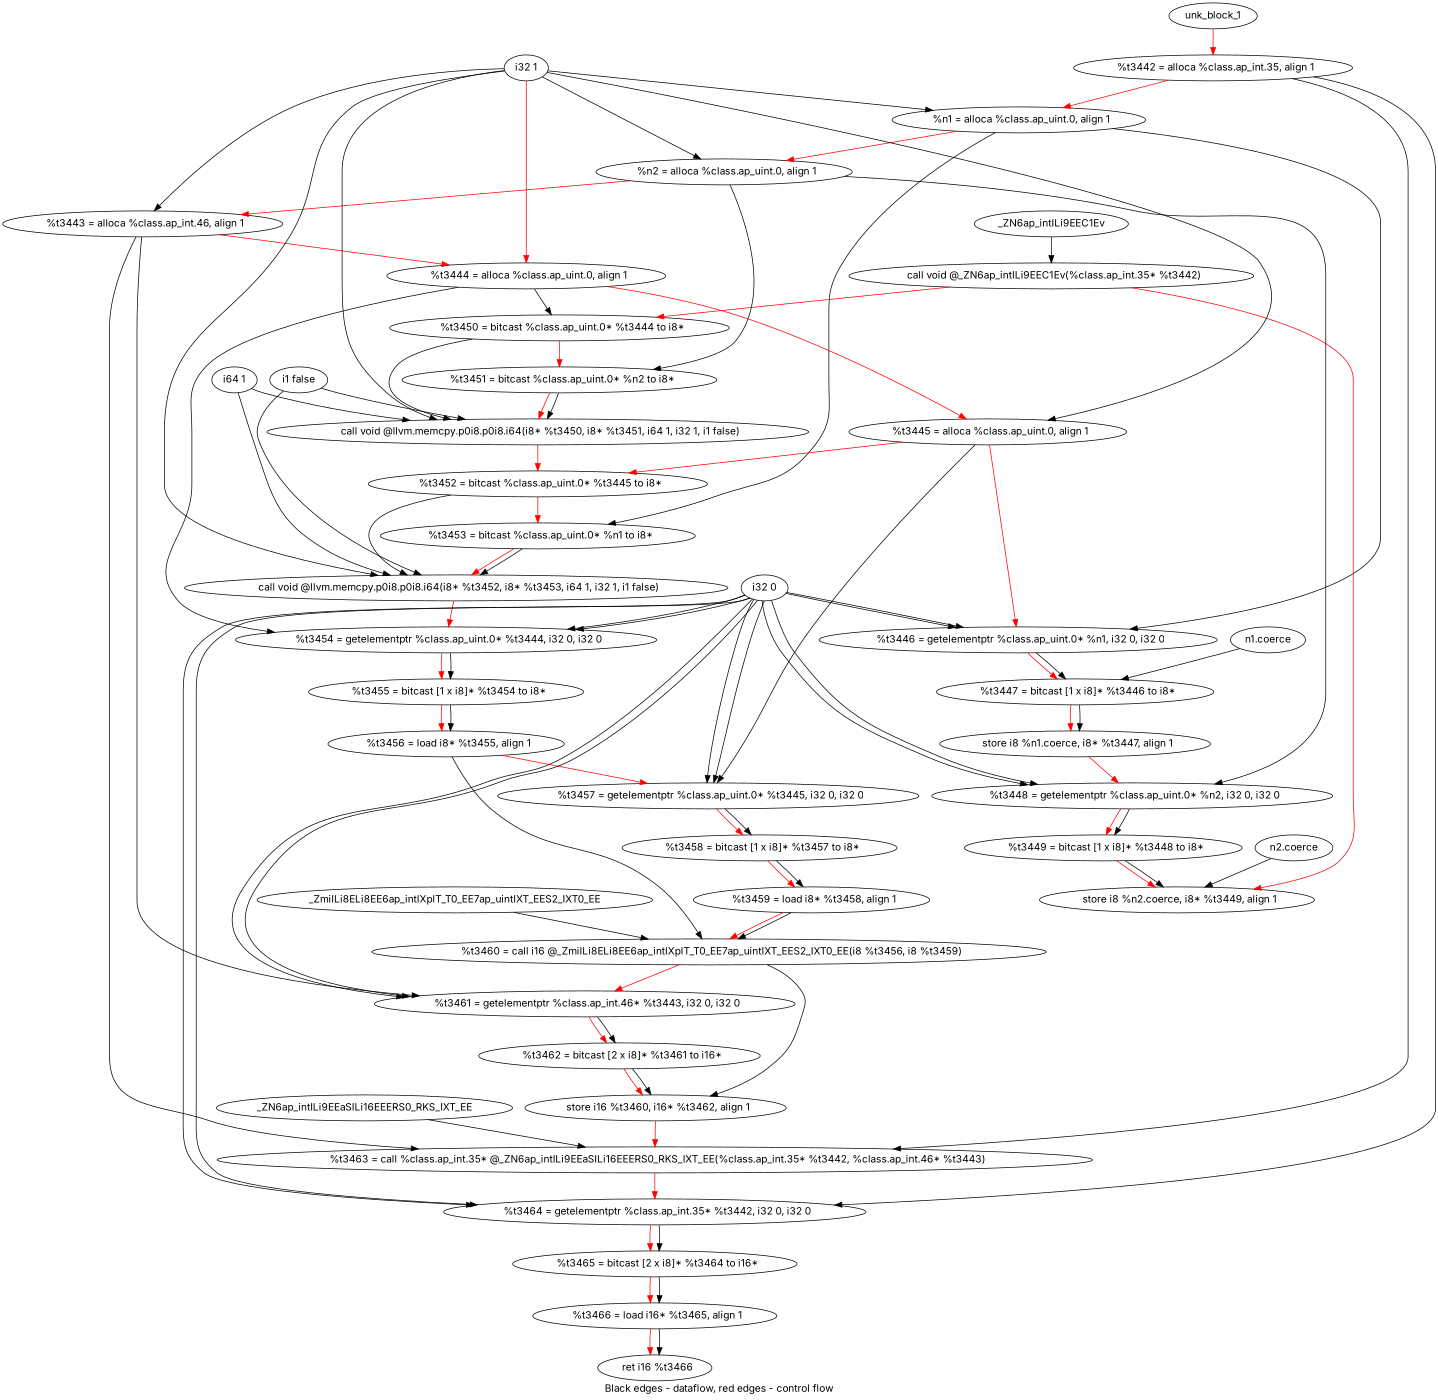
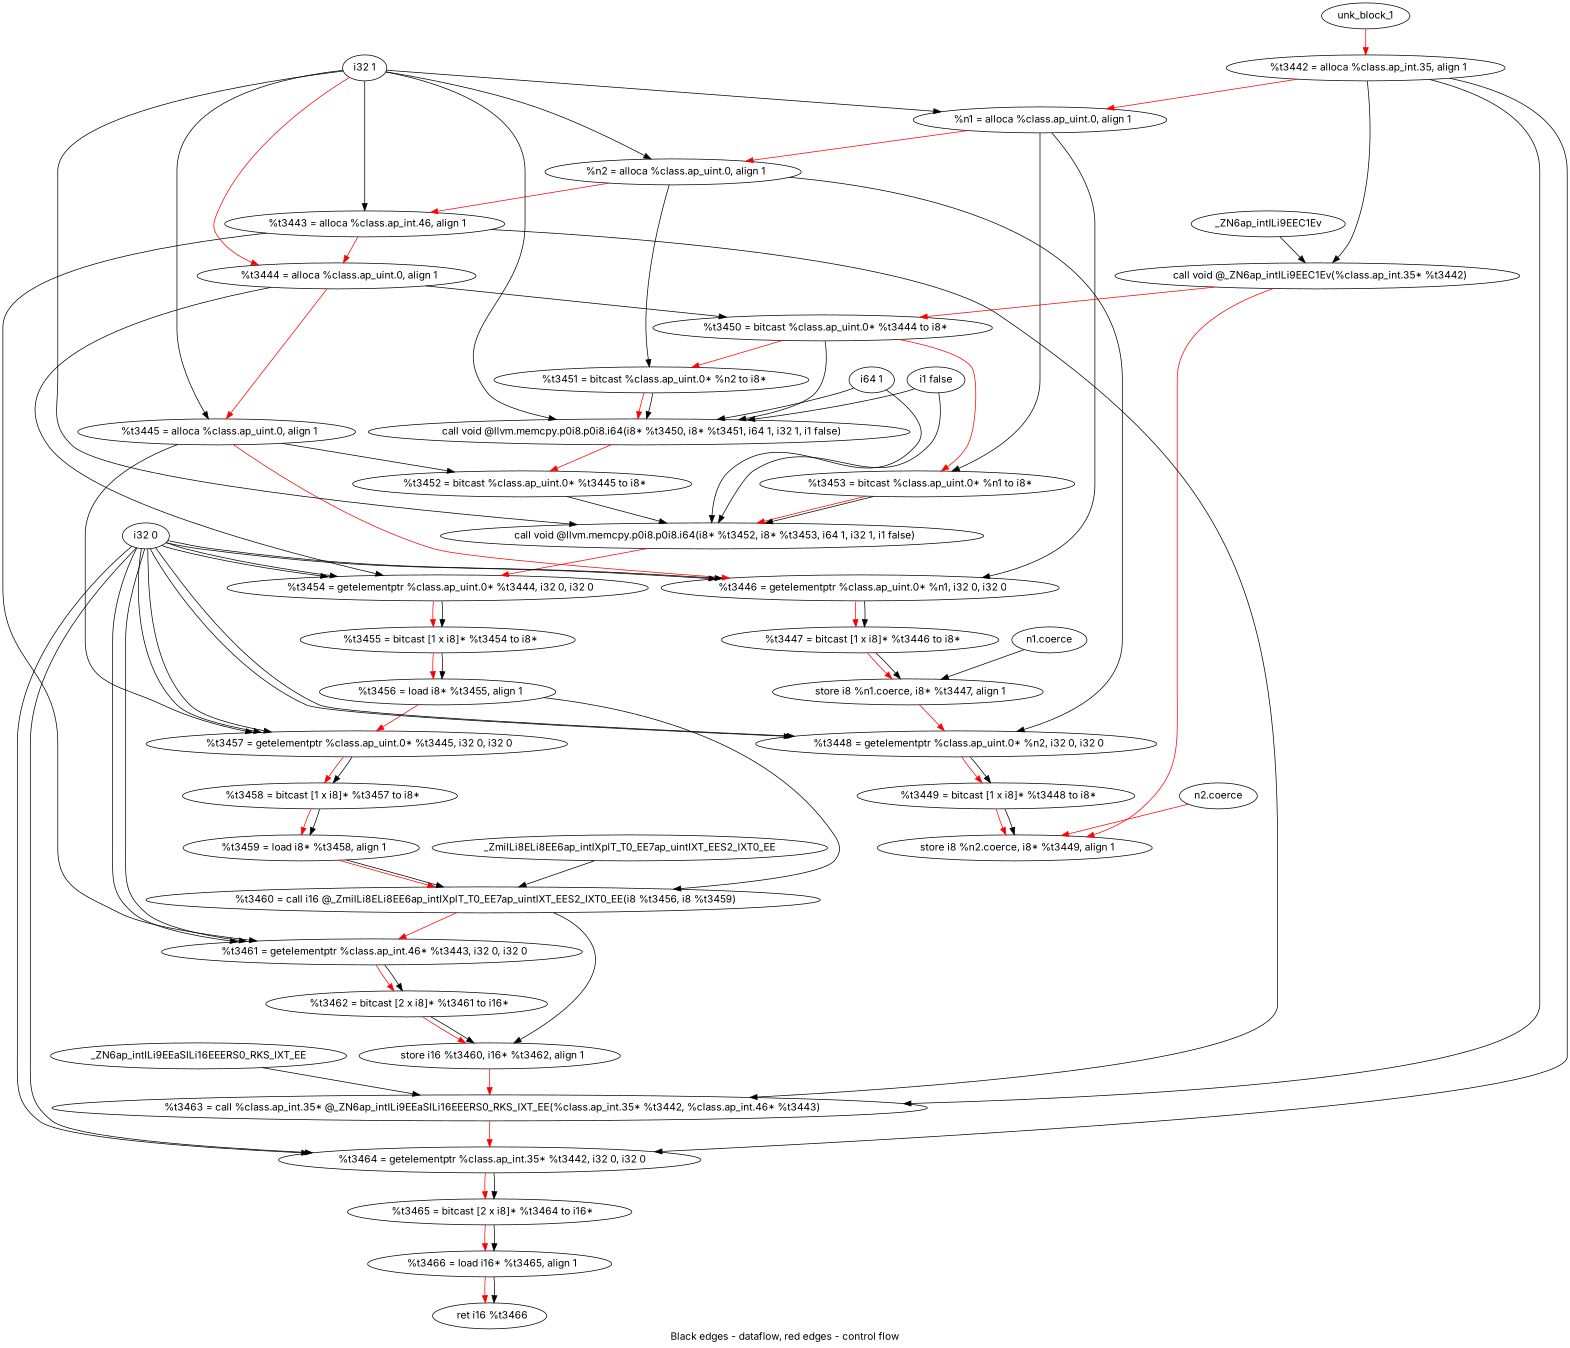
none -> (1368, 173)
(770, 457) -> (364, 457)
(538, 506) -> (975, 382)
(1184, 663) -> (986, 663)
(1241, 871) -> (1140, 816)
